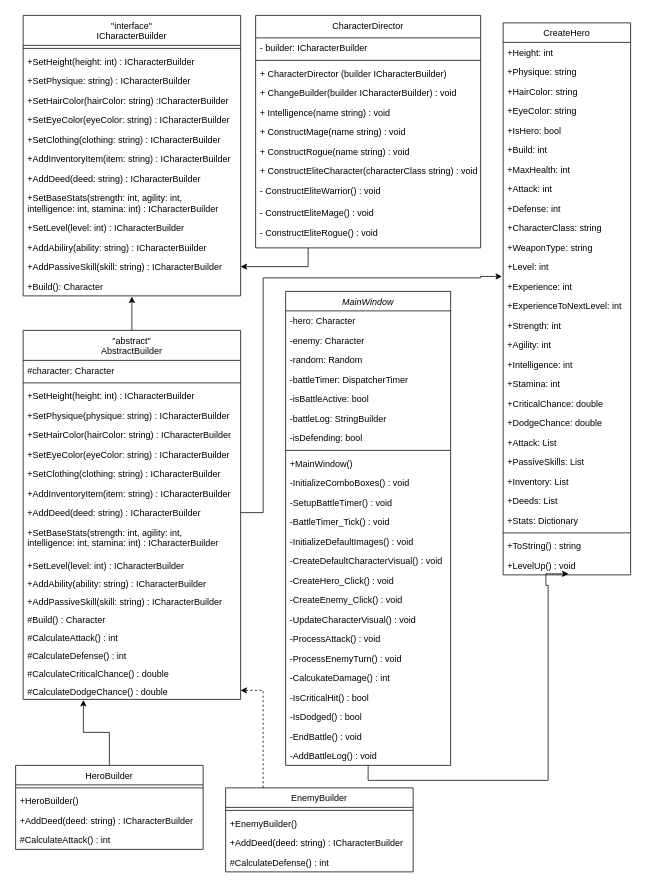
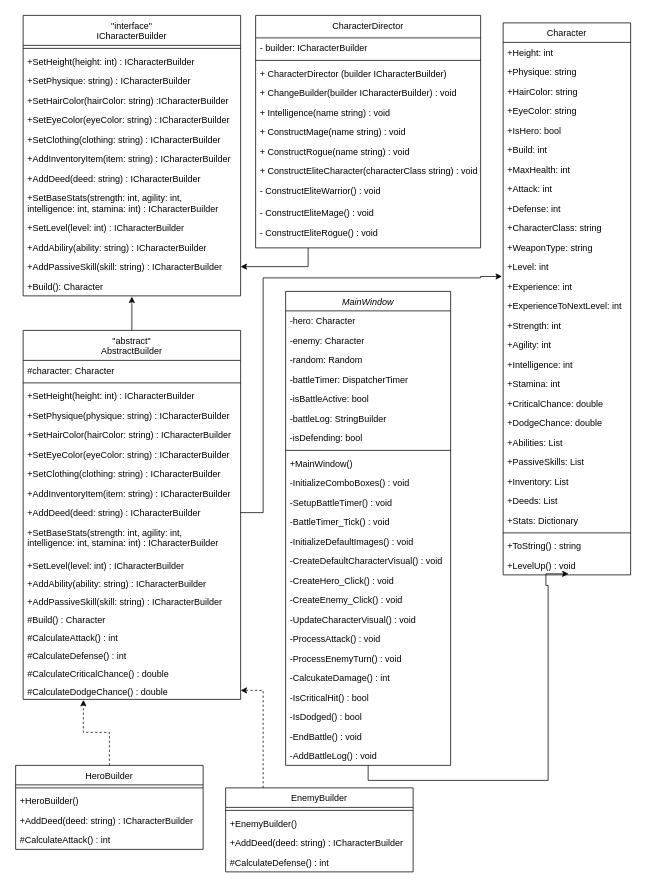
(566, 33) -> (566, 33)
(536, 443) -> (539, 443)
(99, 732) -> (99, 732)
